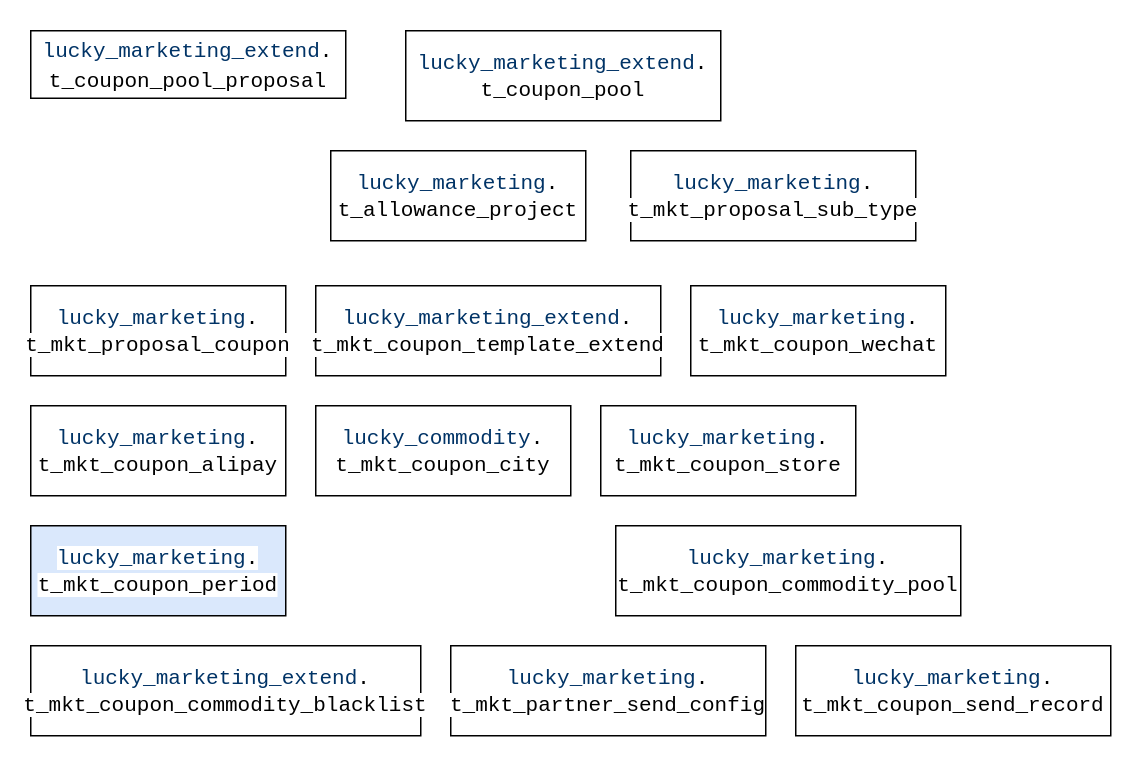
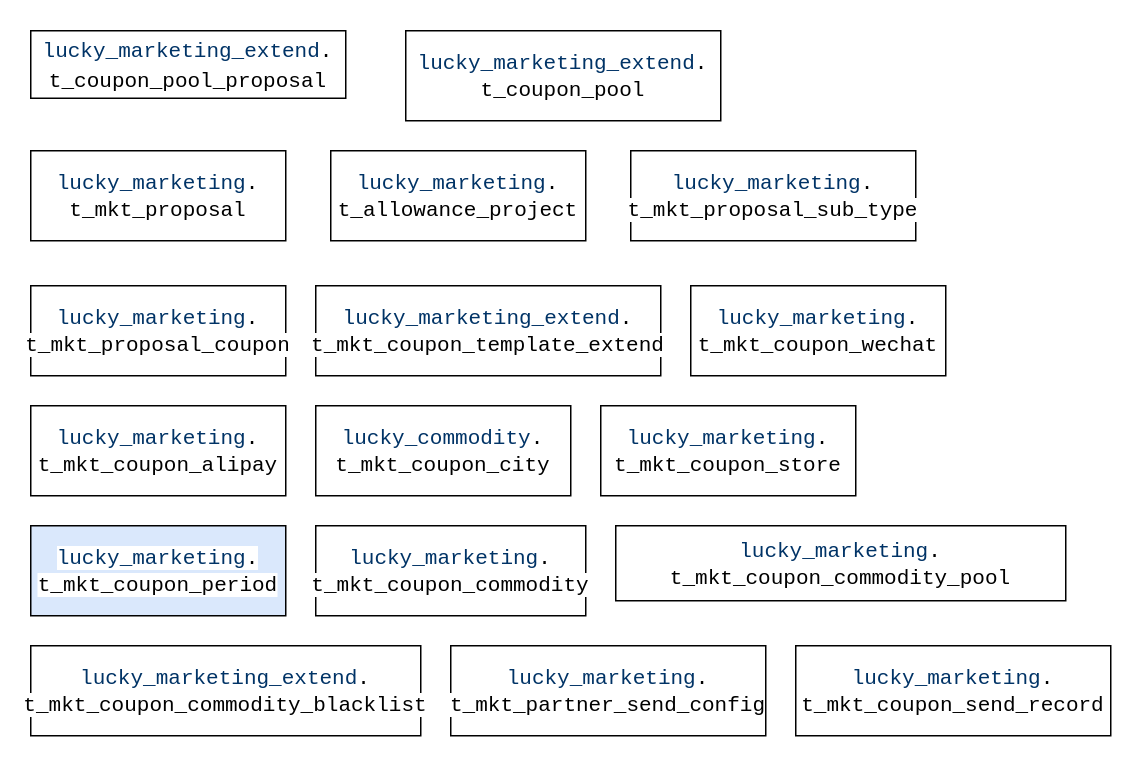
none -> (158, 196)
none -> (451, 571)
(788, 571) -> (841, 563)
